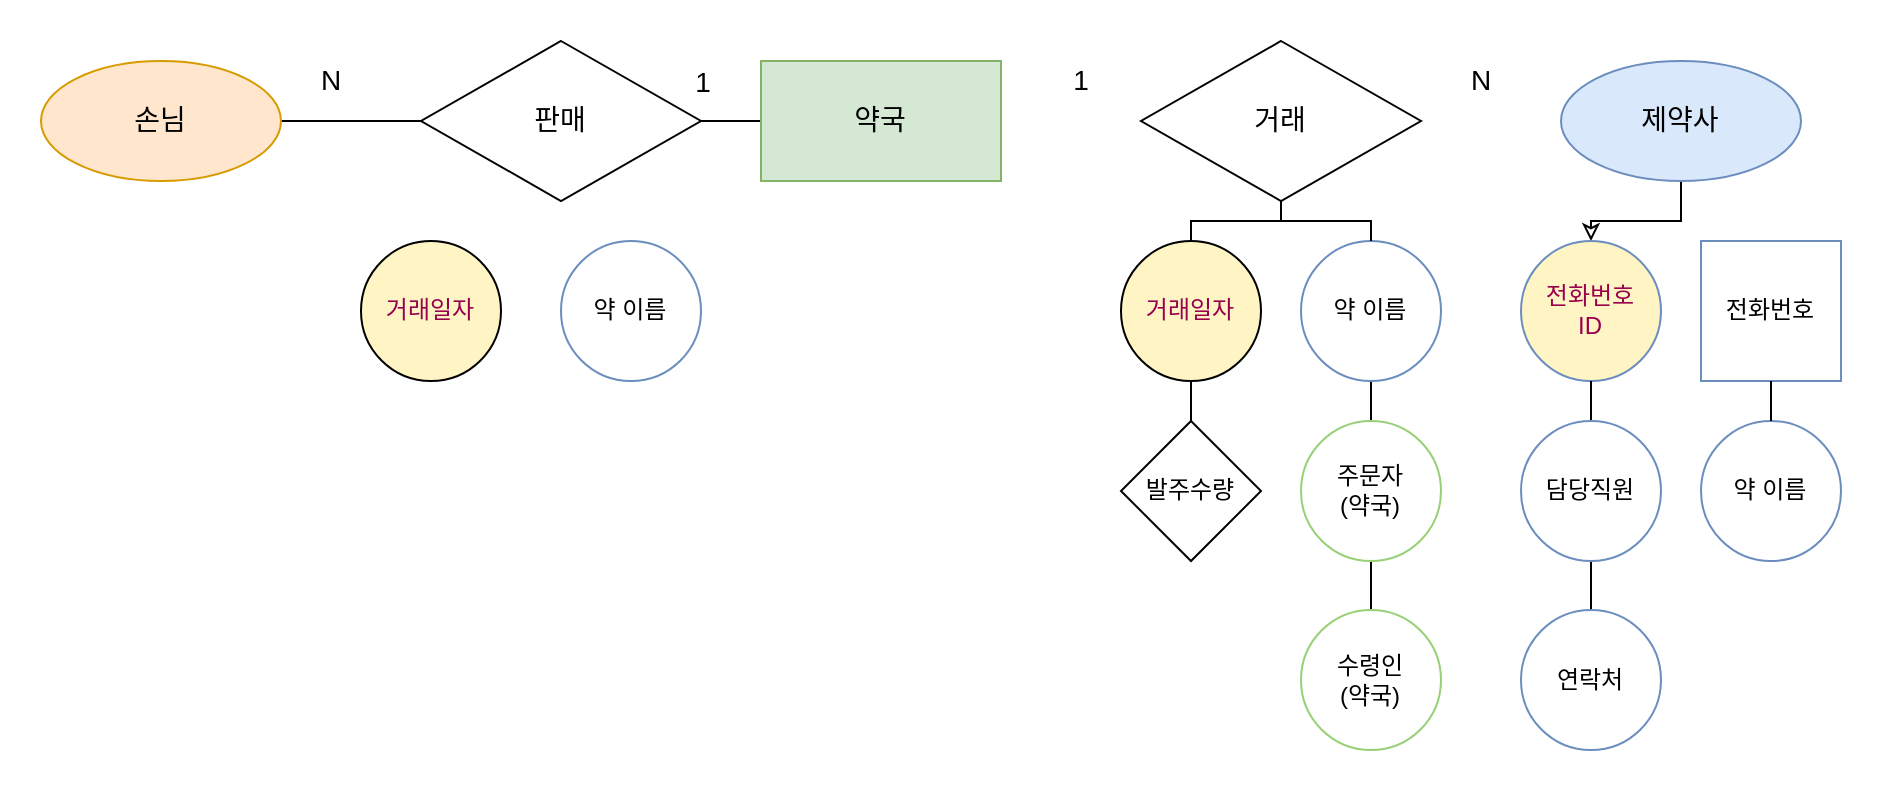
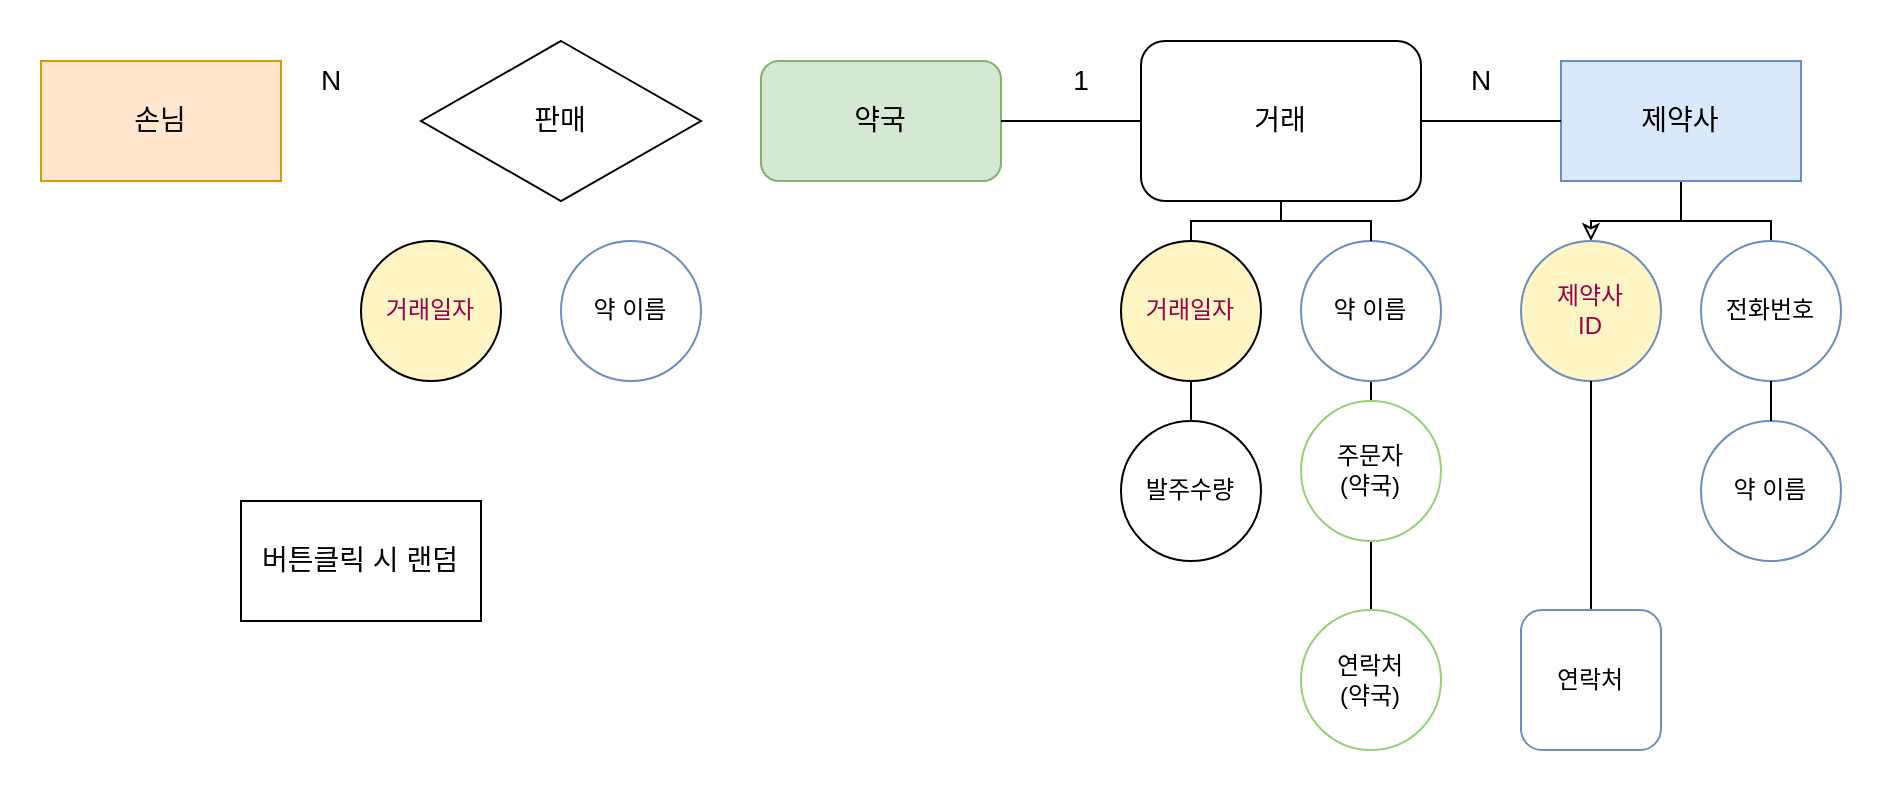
(161, 121) -> (161, 121)
(351, 121) -> none
(881, 121) -> (881, 121)
none -> (1071, 121)
(1281, 121) -> (1281, 121)
none -> (1491, 121)
(1681, 121) -> (1681, 121)
none -> (1738, 221)
(1591, 311) -> (1591, 311)
(1771, 311) -> (1771, 311)
(1191, 491) -> (1191, 491)
(1371, 491) -> (1371, 471)
(1591, 491) -> none
none -> (361, 561)
(1591, 680) -> (1591, 680)
(1371, 681) -> (1371, 681)
